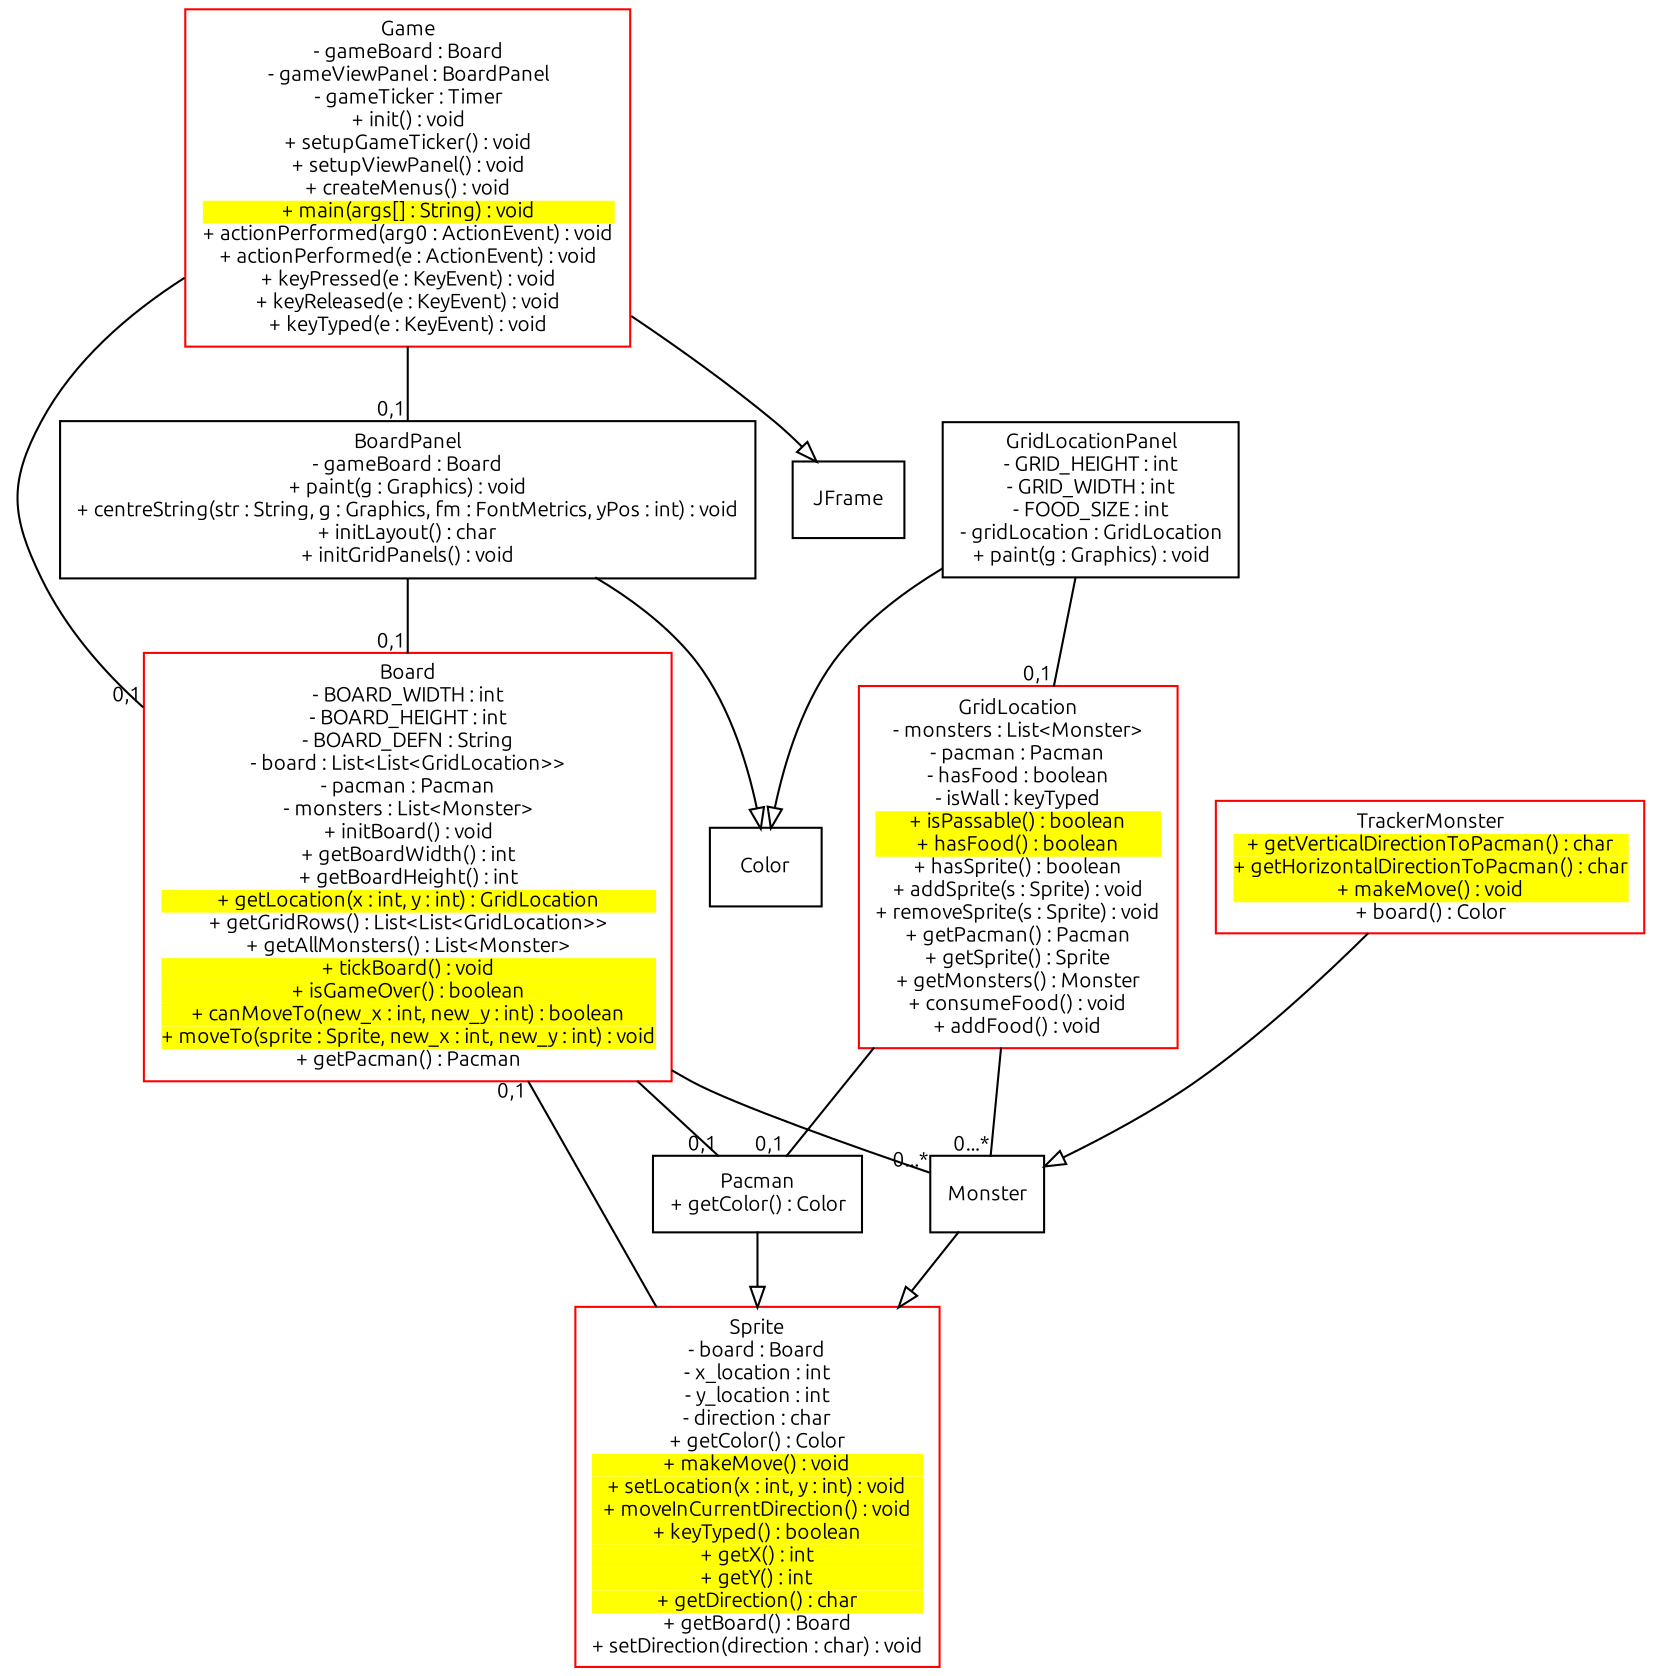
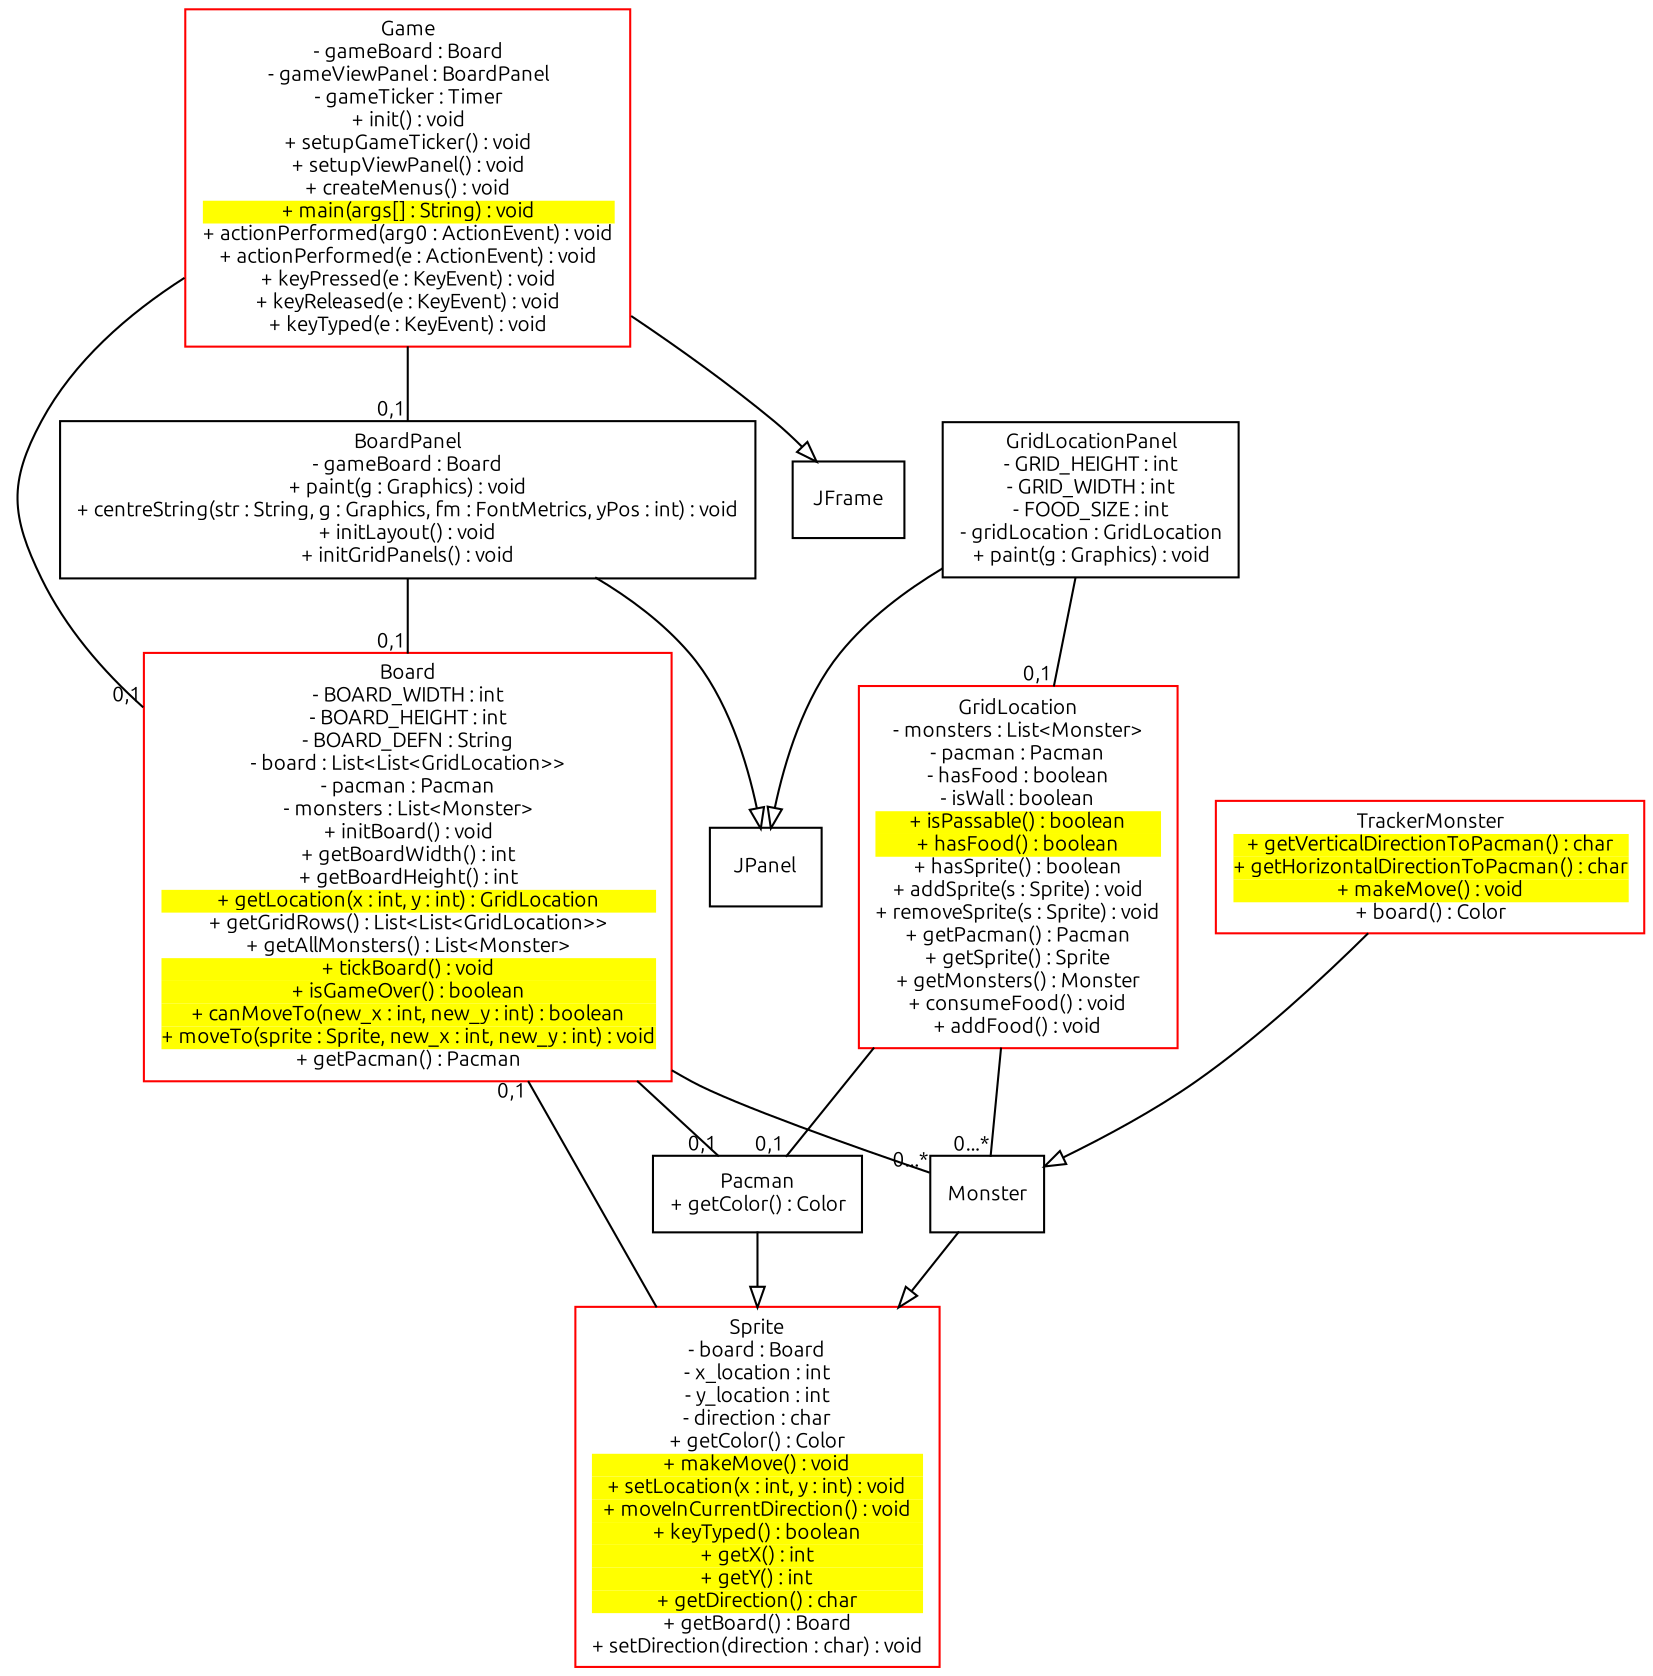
(408, 533) -> (408, 533)
(1018, 799) -> (1018, 799)
(766, 867) -> (766, 867)
